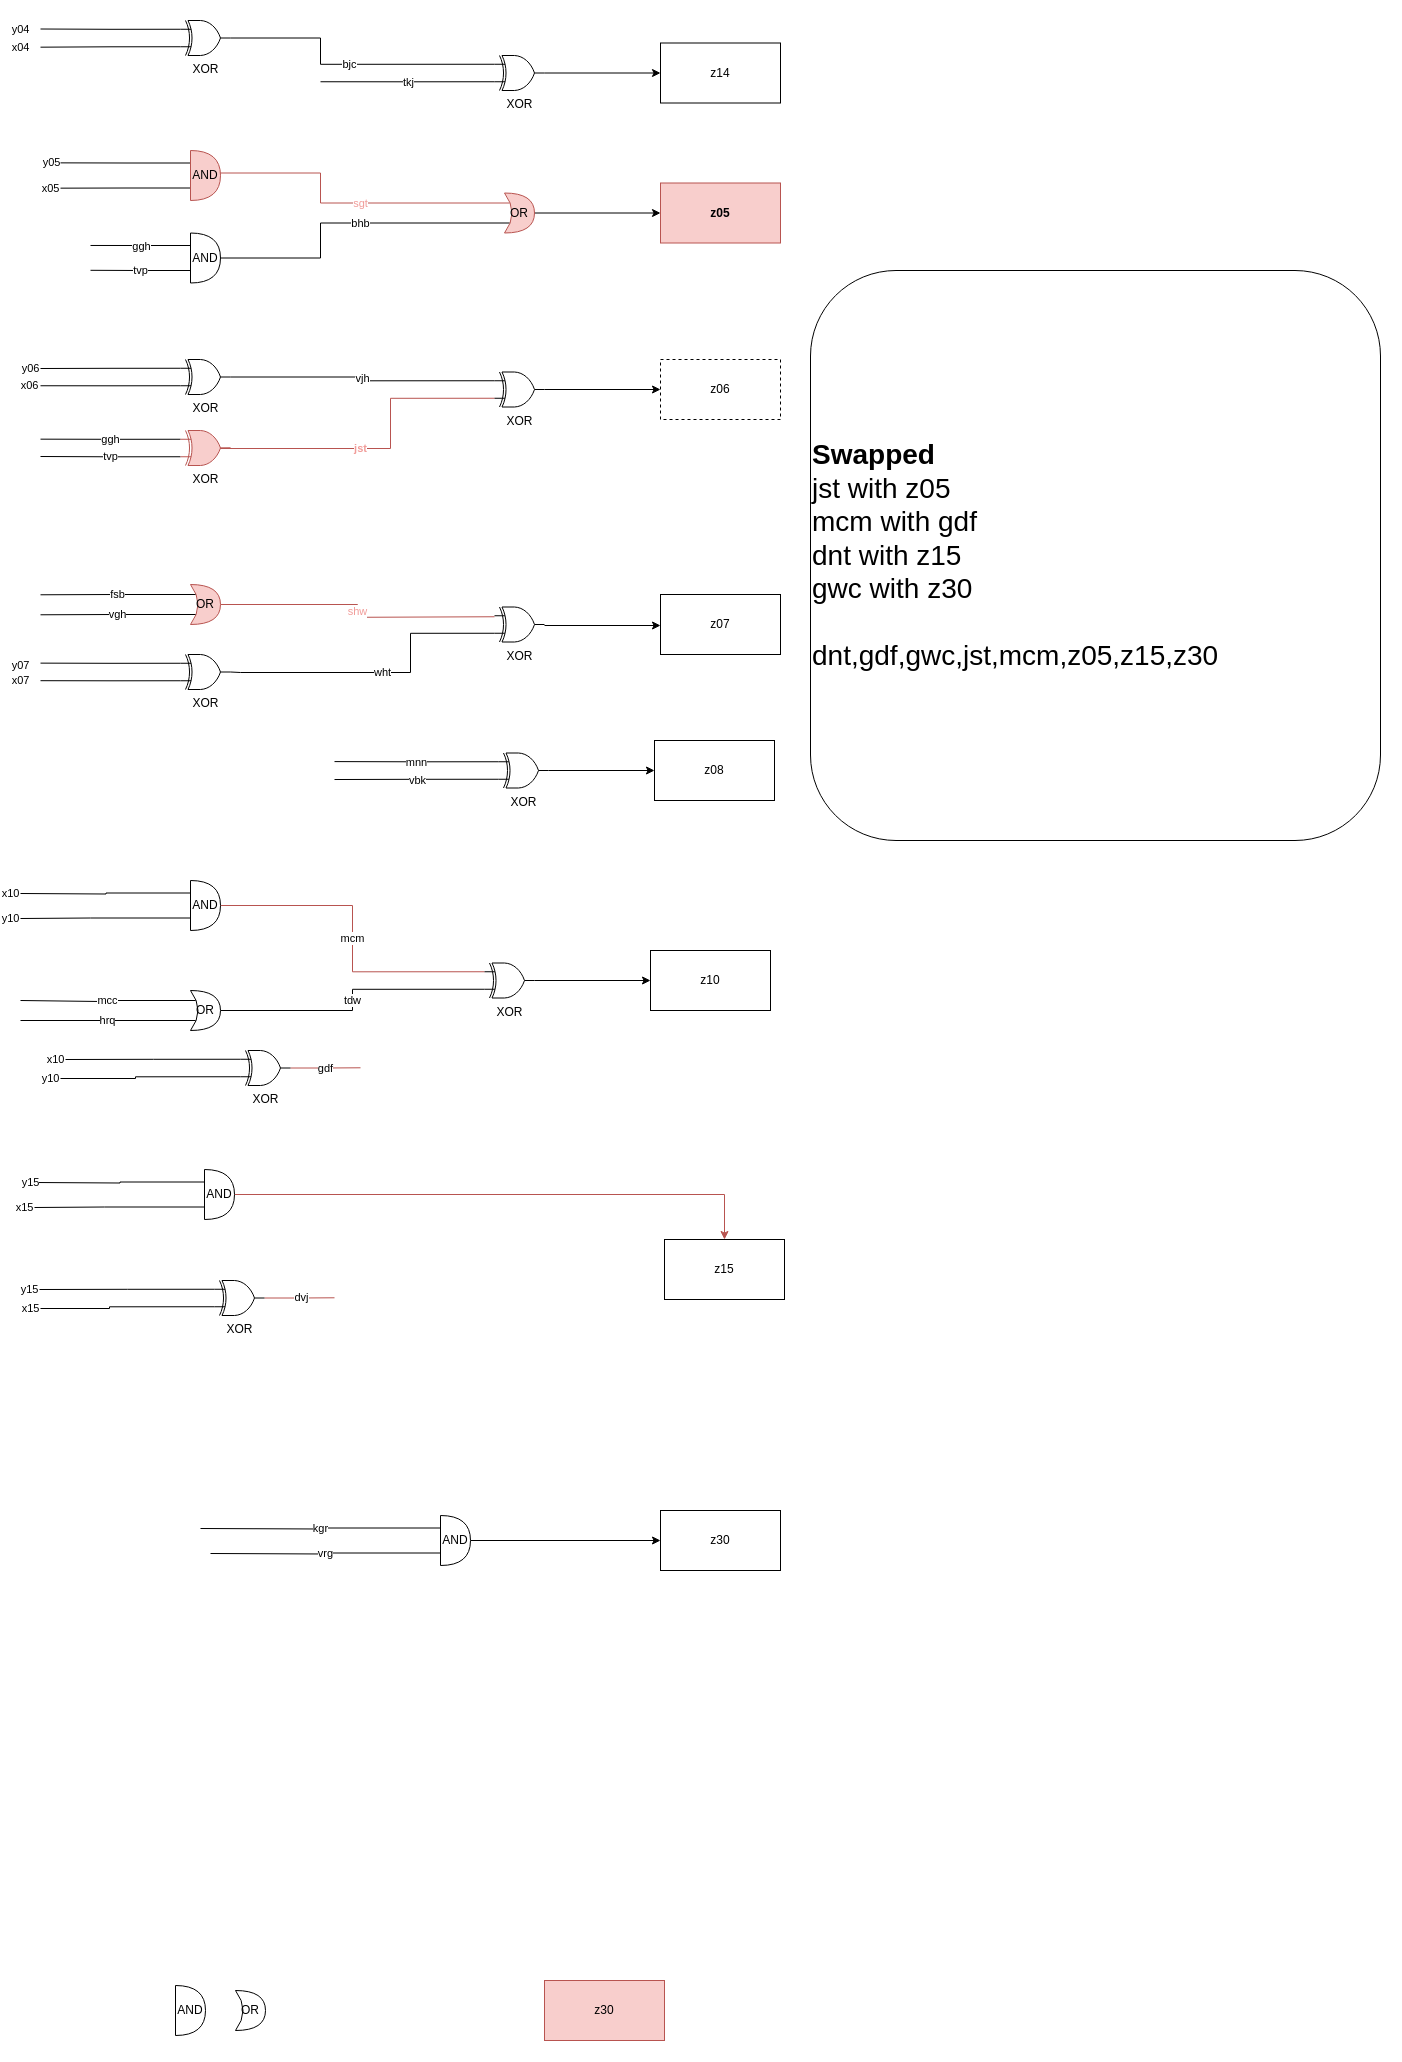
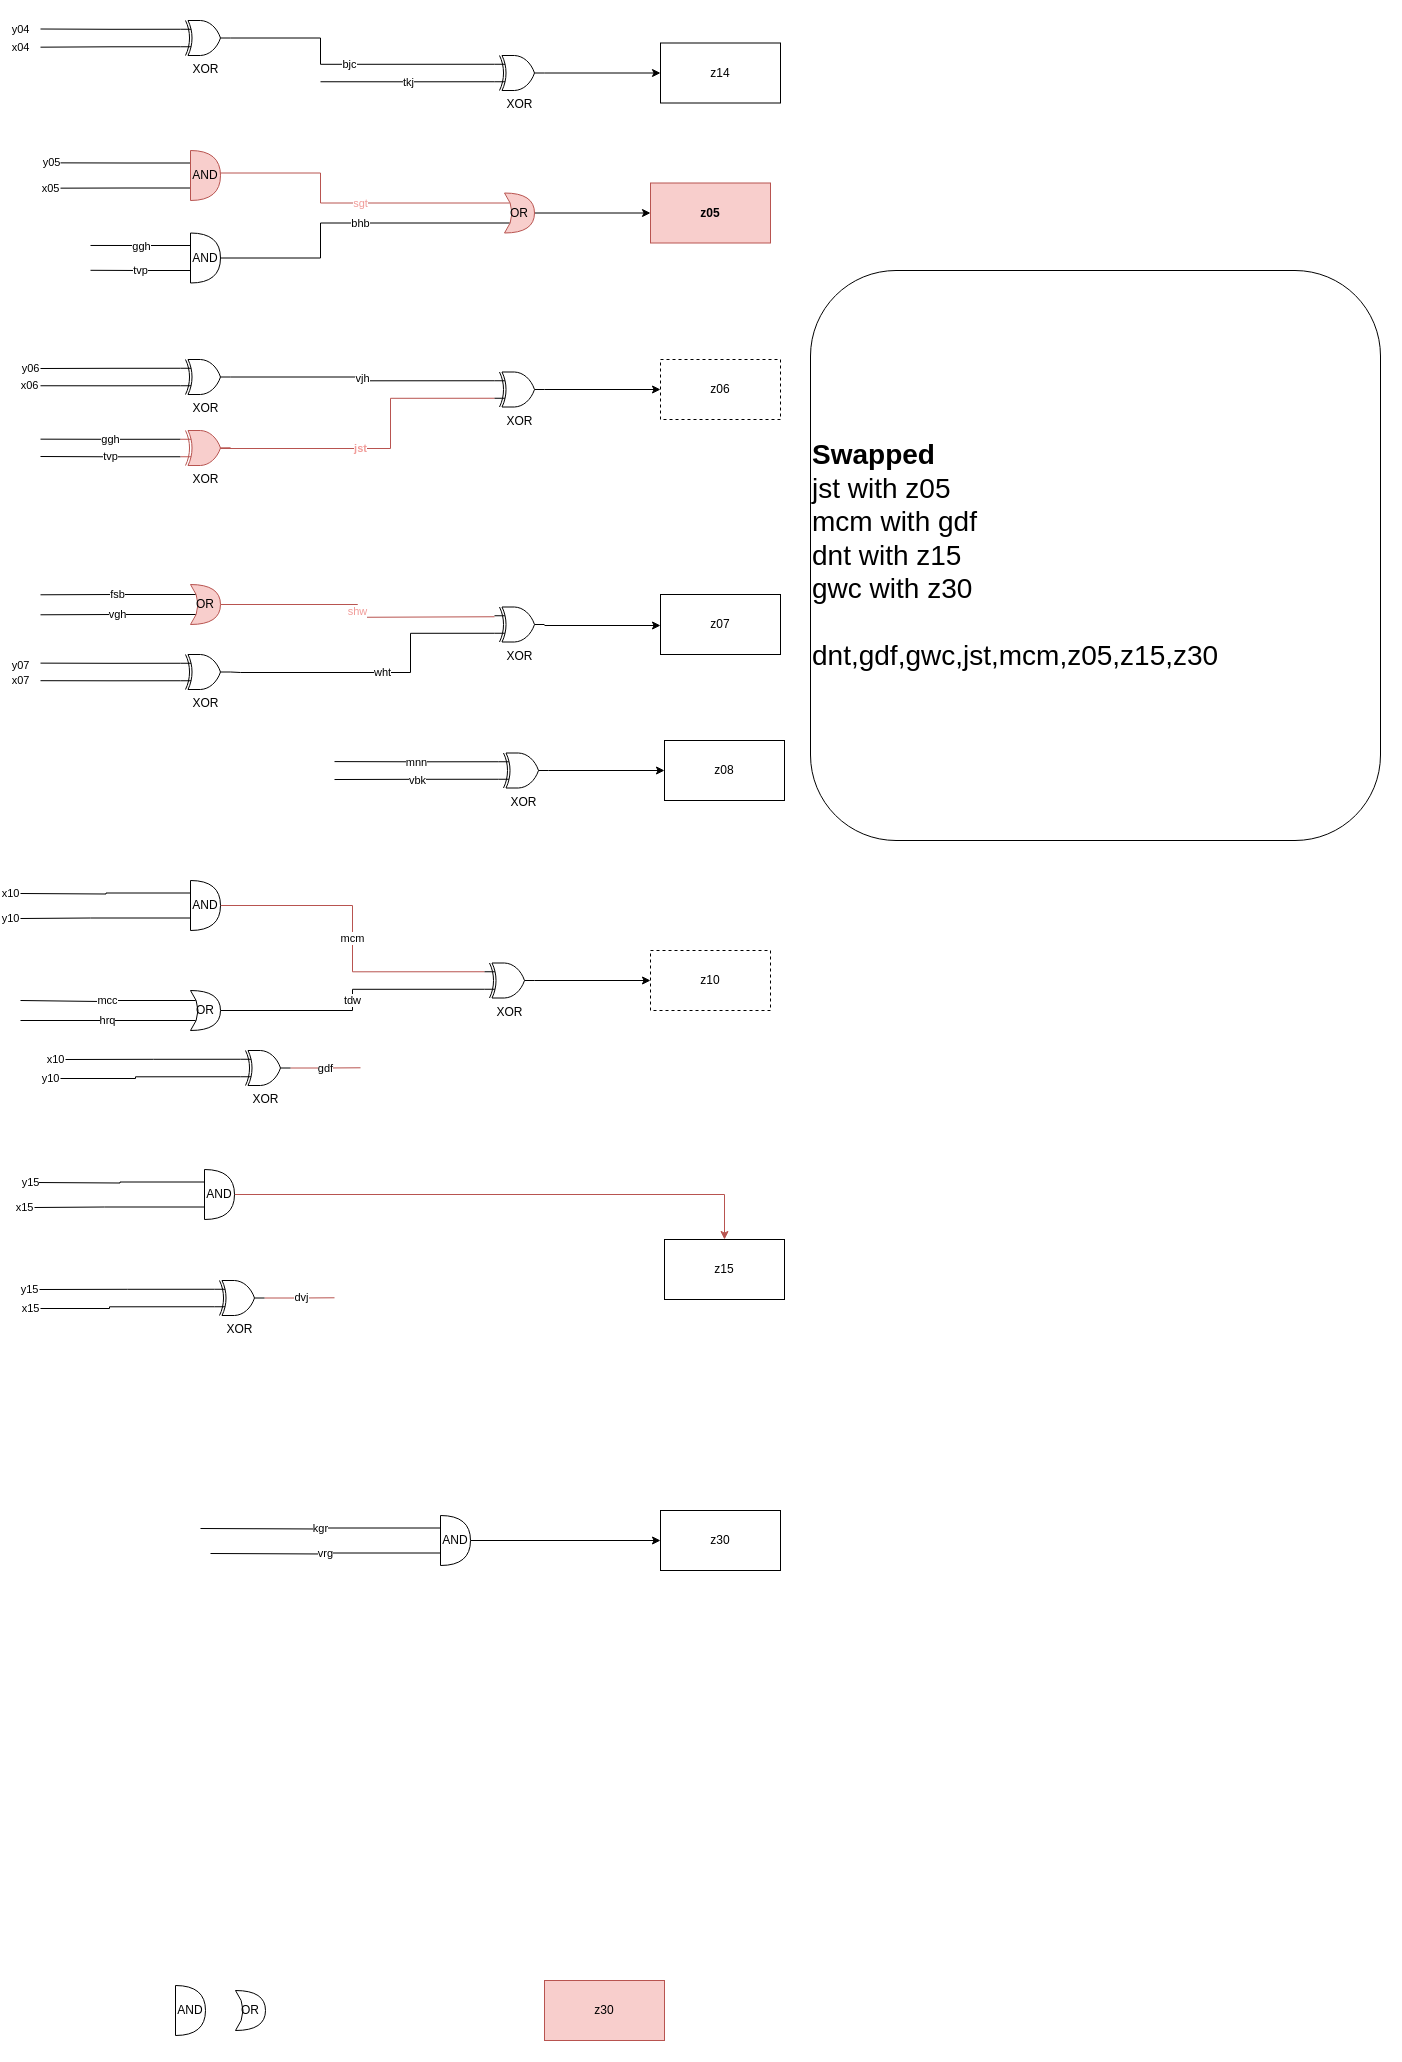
(721, 213) -> (711, 213)
(715, 771) -> (725, 771)
(711, 981) -> (711, 981)
